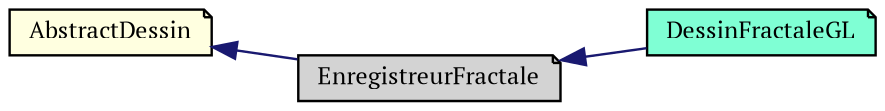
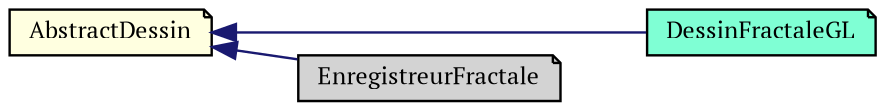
(616, 52) -> (441, 32)
